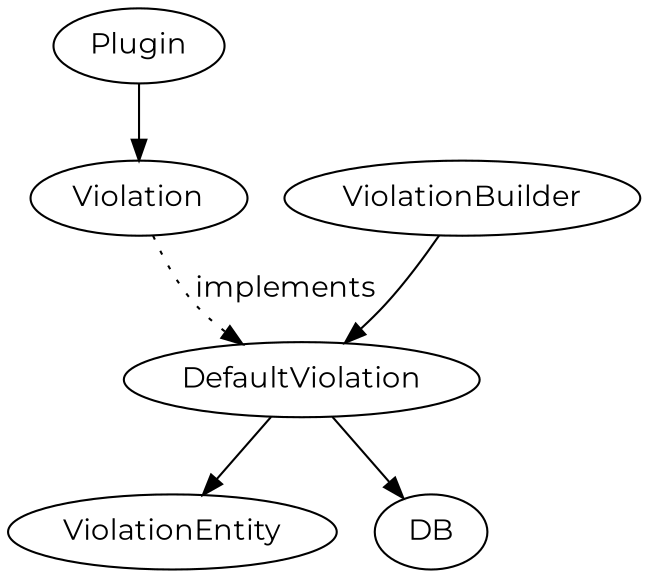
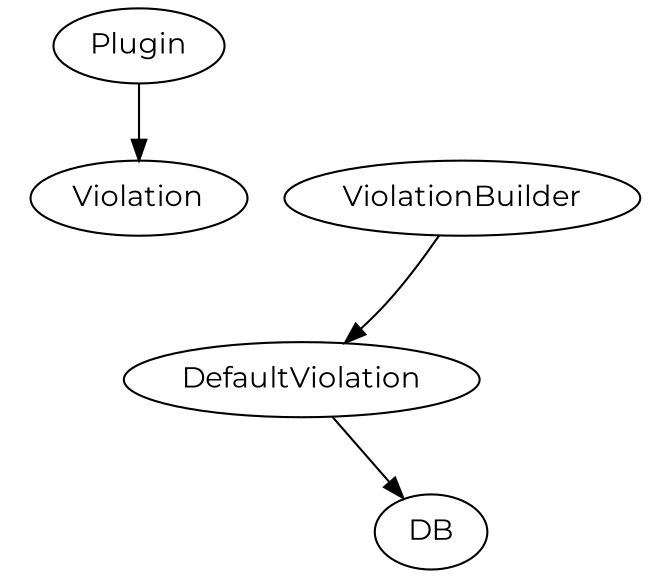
(183, 289) -> none
(172, 532) -> none
